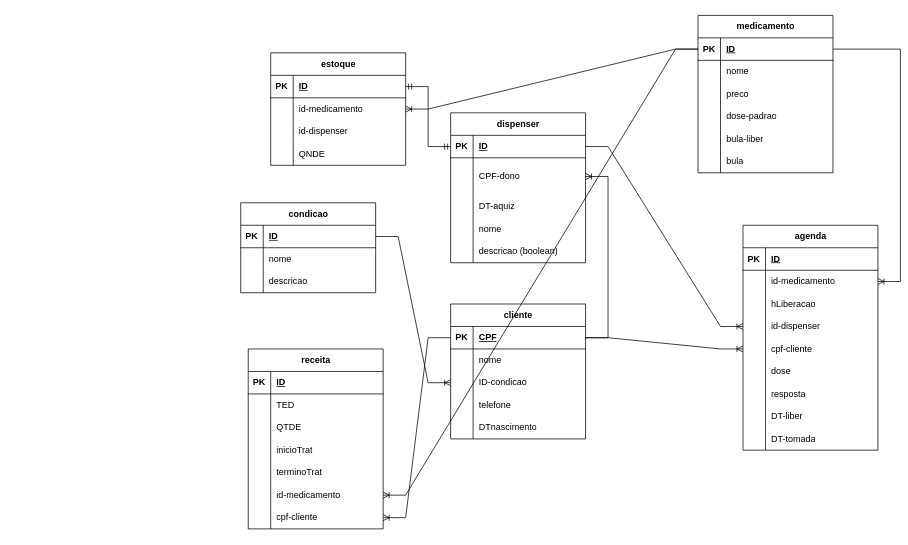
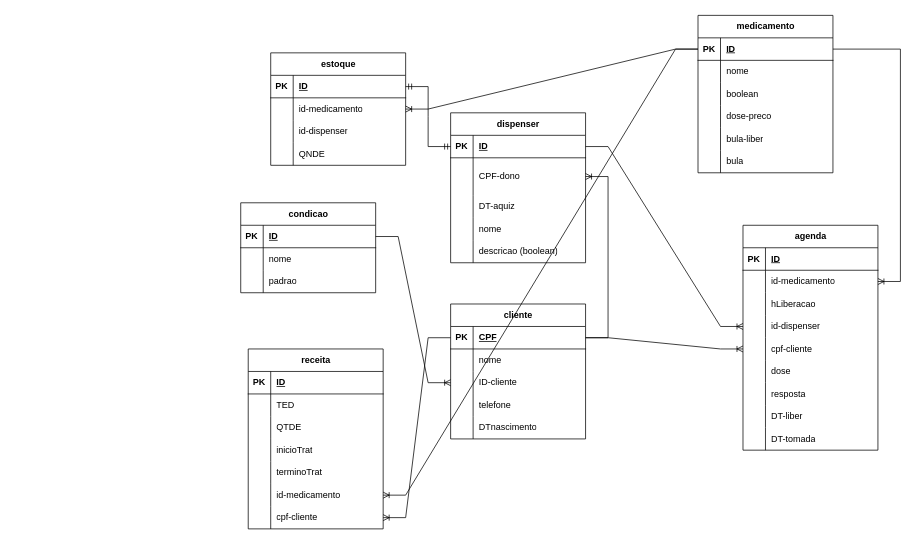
(739, 94) -> (743, 94)
(754, 117) -> (752, 117)
(290, 282) -> (284, 282)
(505, 383) -> (502, 383)
